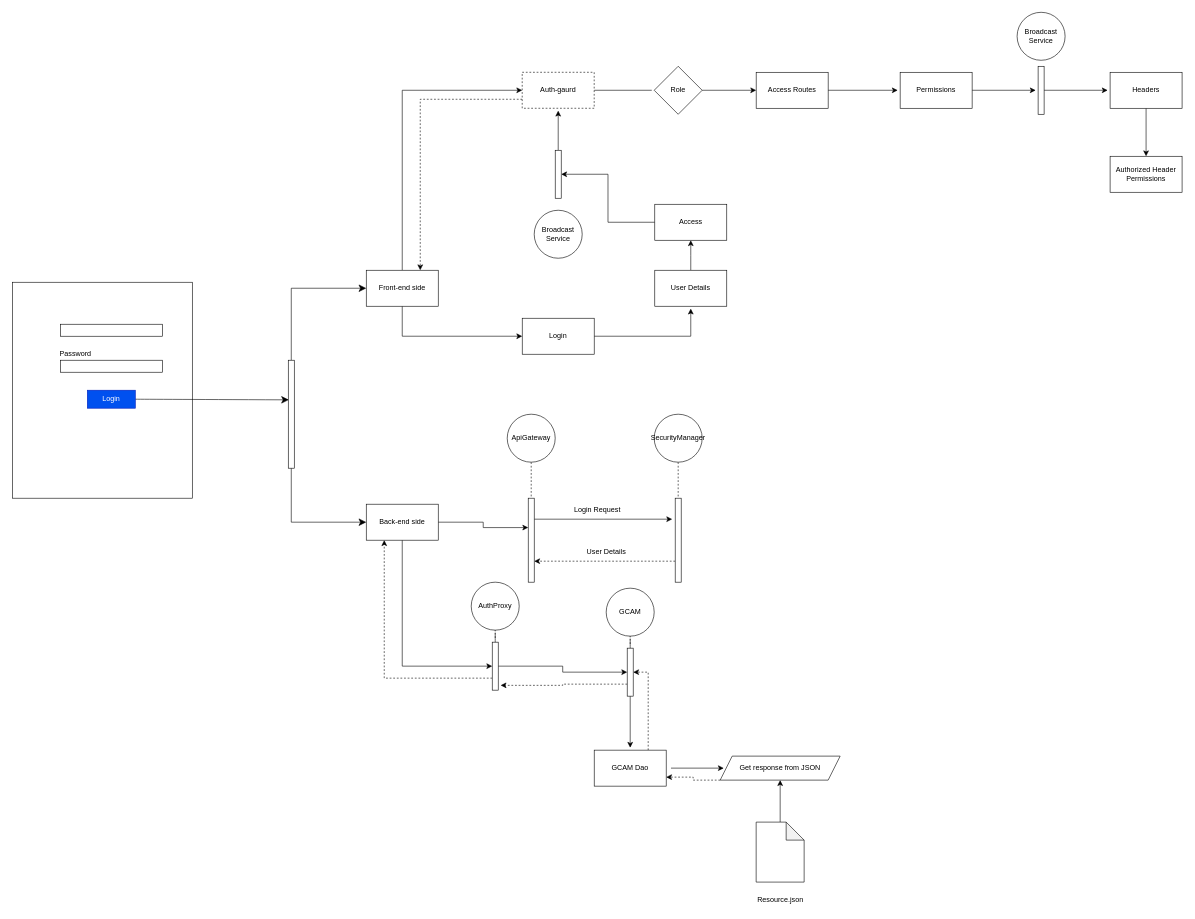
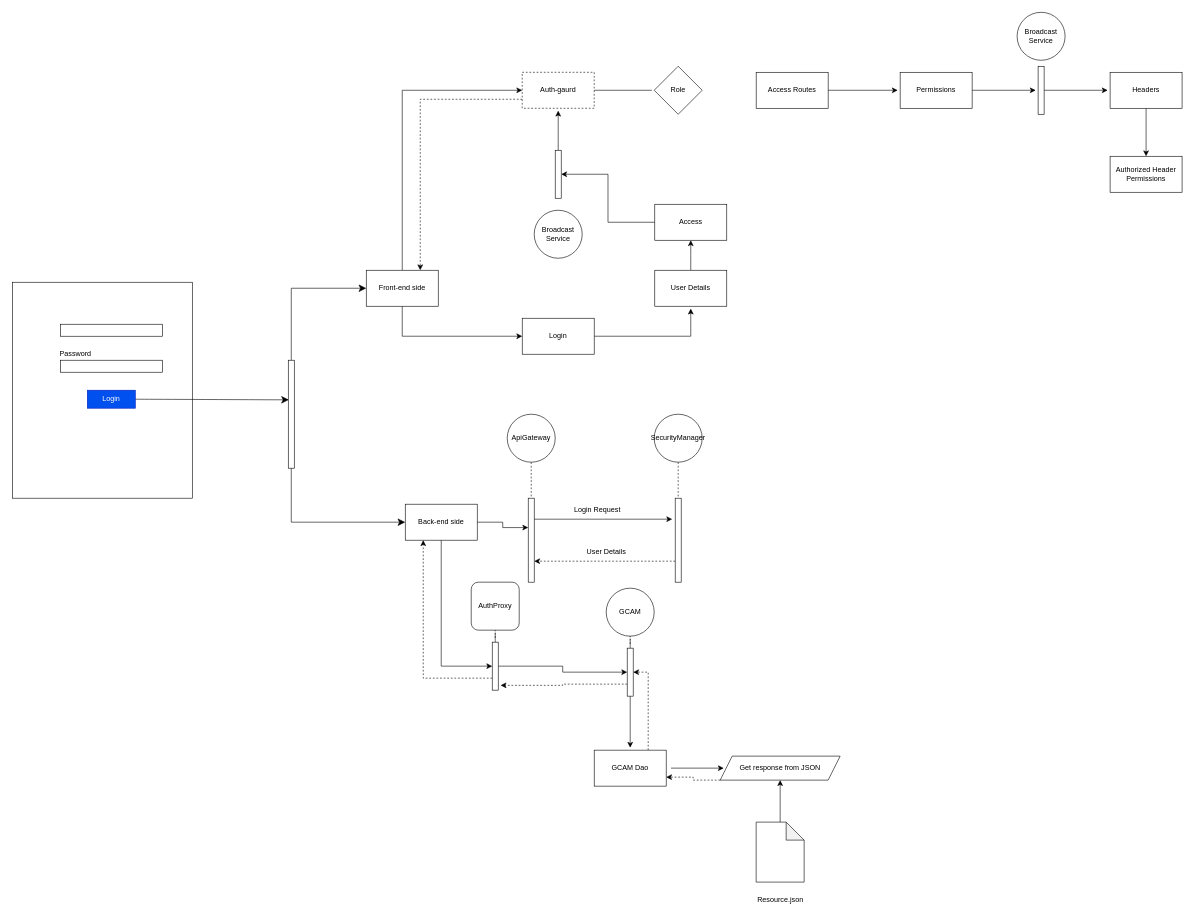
(750, 90) -> none
(402, 522) -> (441, 522)
(495, 606) -> (495, 606)
